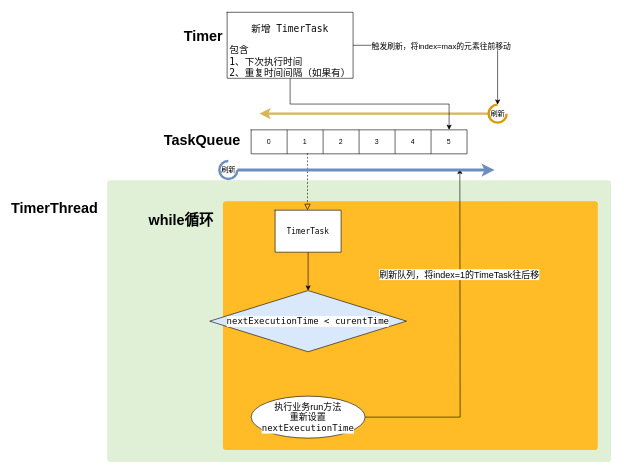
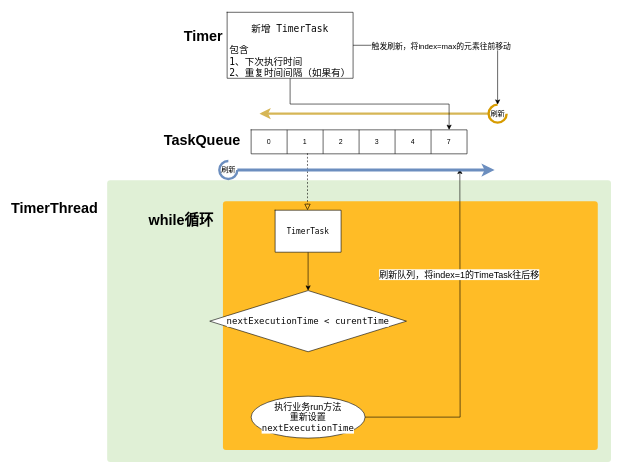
(449, 142) -> (449, 142)
(308, 321) -> (308, 321)
